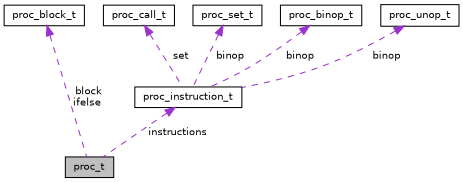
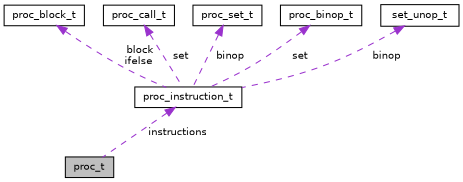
(420, 15) -> (420, 15)
(299, 56) -> (299, 56)
(68, 96) -> (114, 62)
